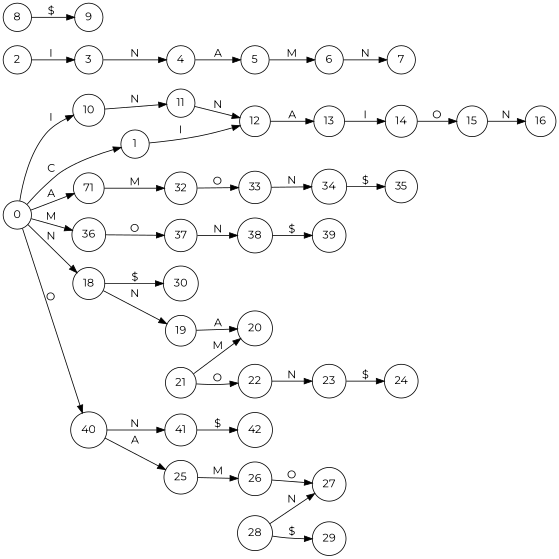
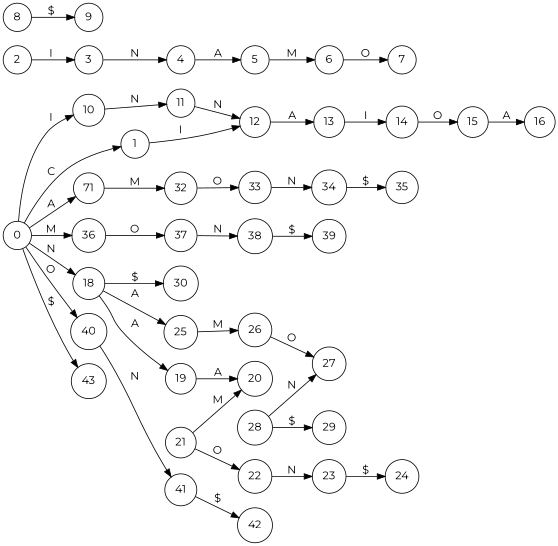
(365, 54) -> (366, 54)
(506, 115) -> (506, 116)
(135, 294) -> (135, 324)
none -> (89, 381)
(132, 452) -> (131, 306)
